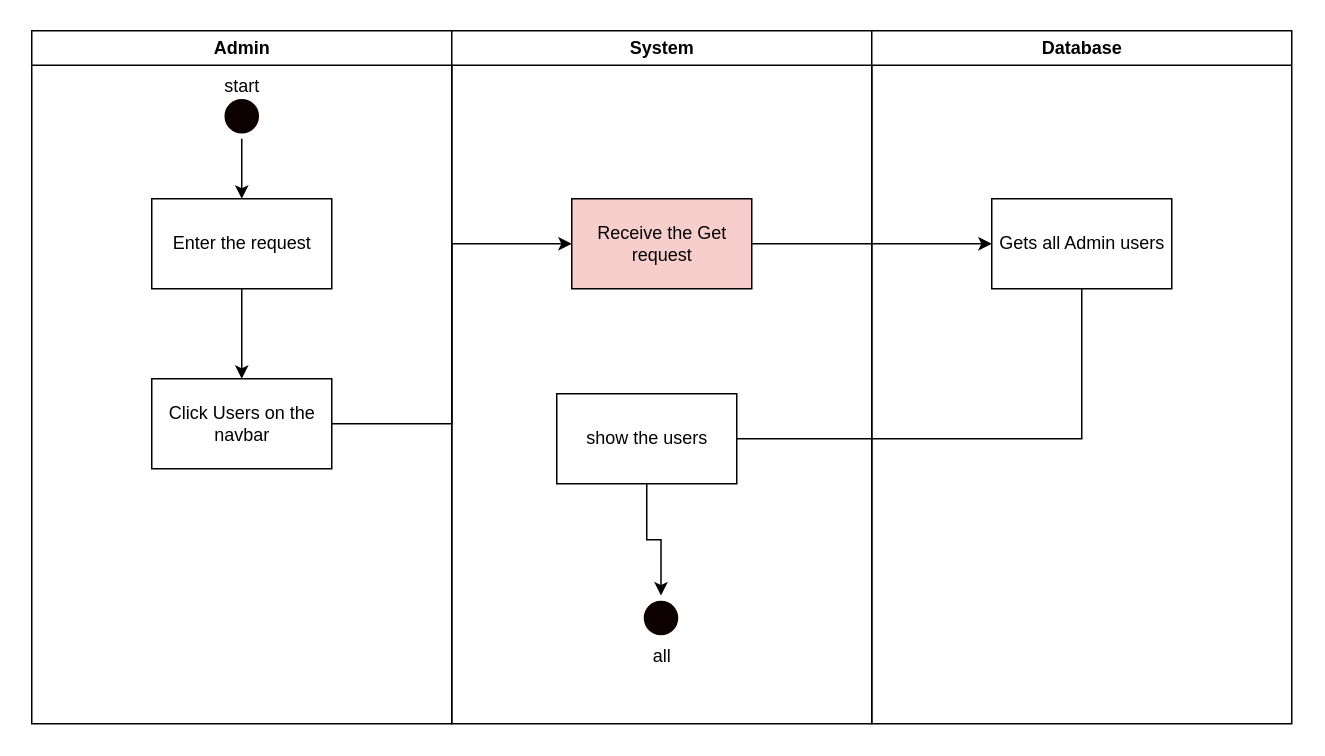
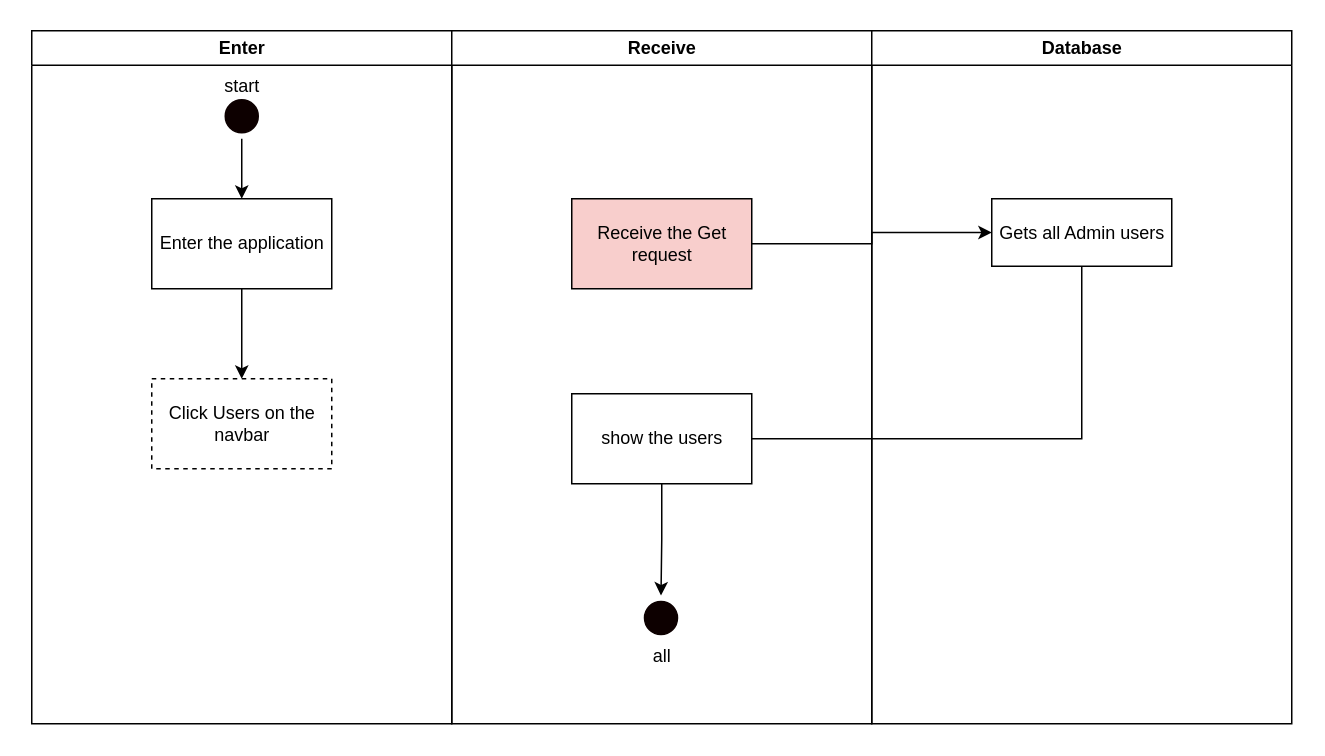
(242, 49) -> (242, 49)
(662, 49) -> (662, 49)
(242, 244) -> (242, 244)
(1082, 244) -> (1082, 233)
(242, 424) -> (242, 424)
(390, 424) -> none
(647, 439) -> (662, 439)
